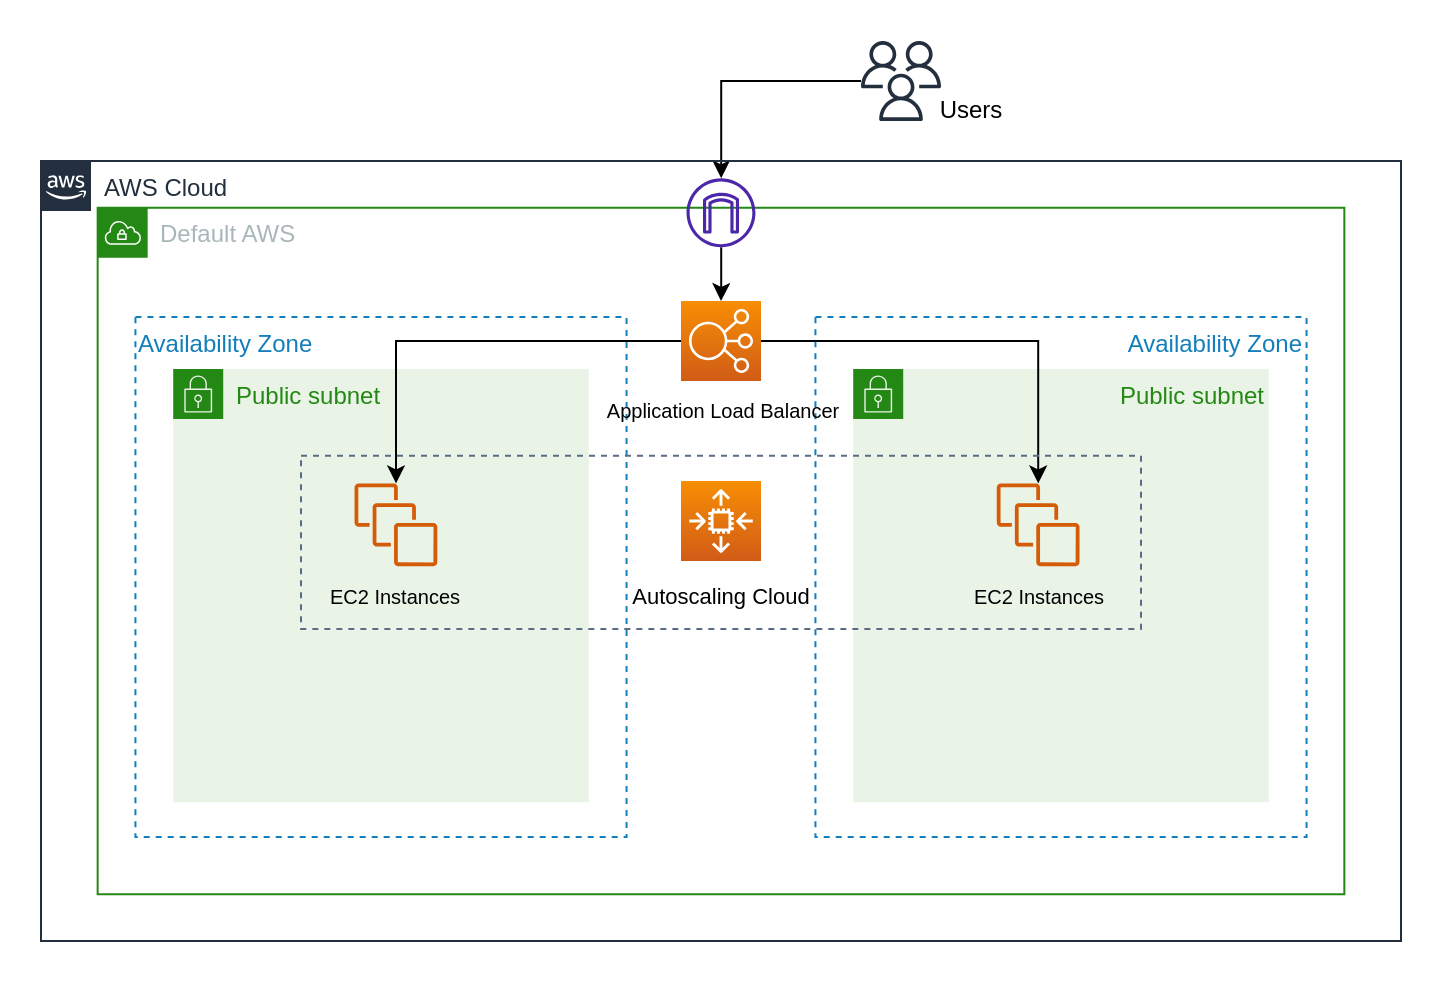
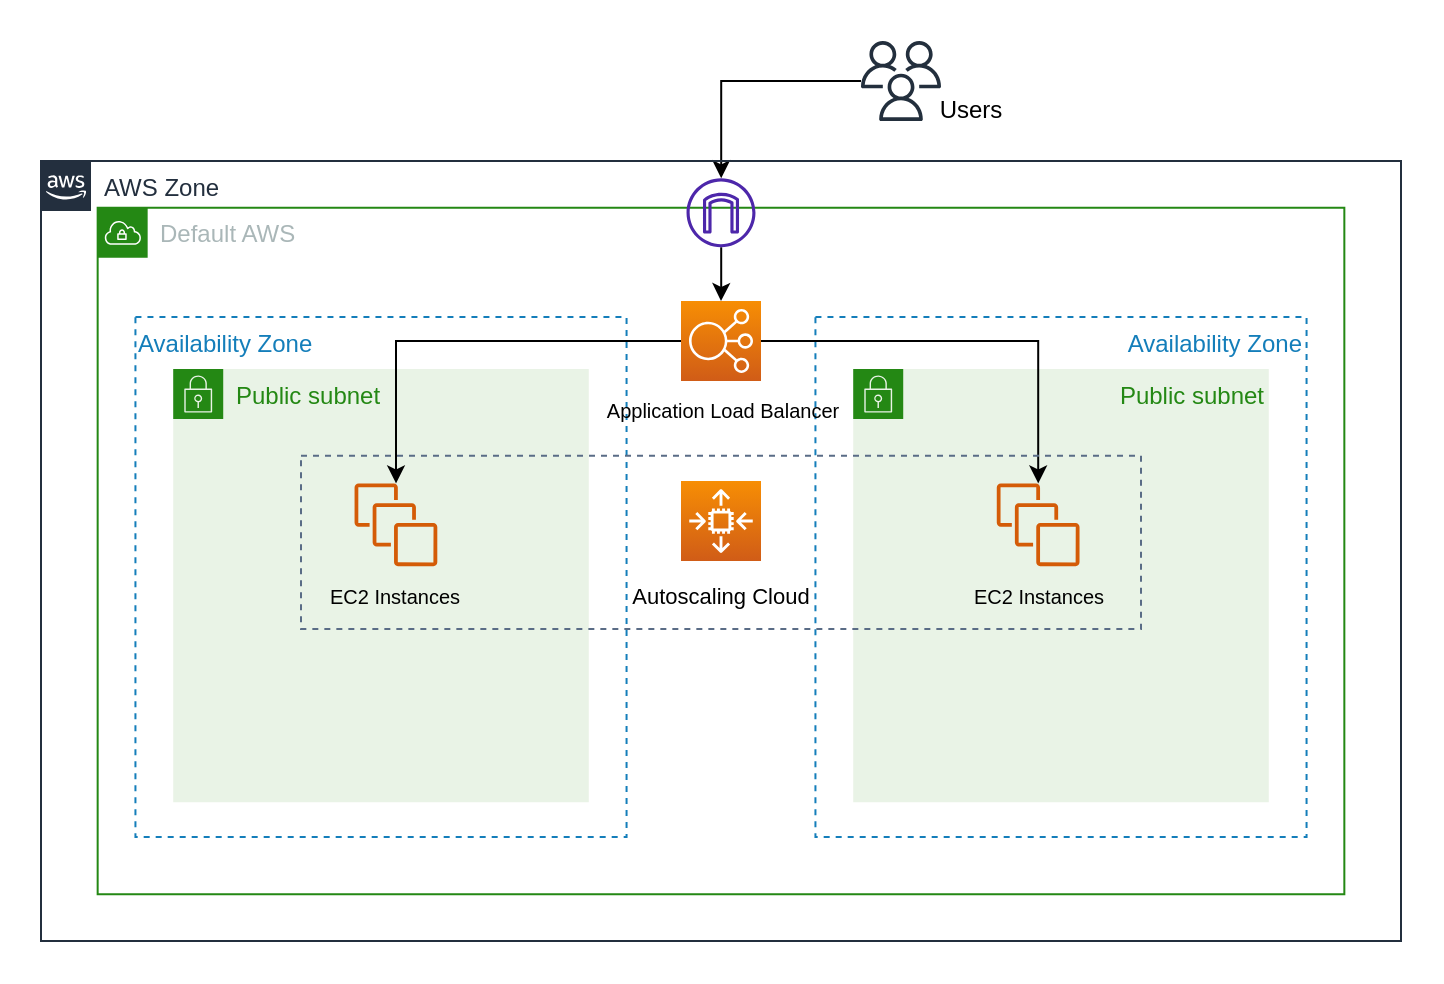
(159, 189) -> (156, 189)
